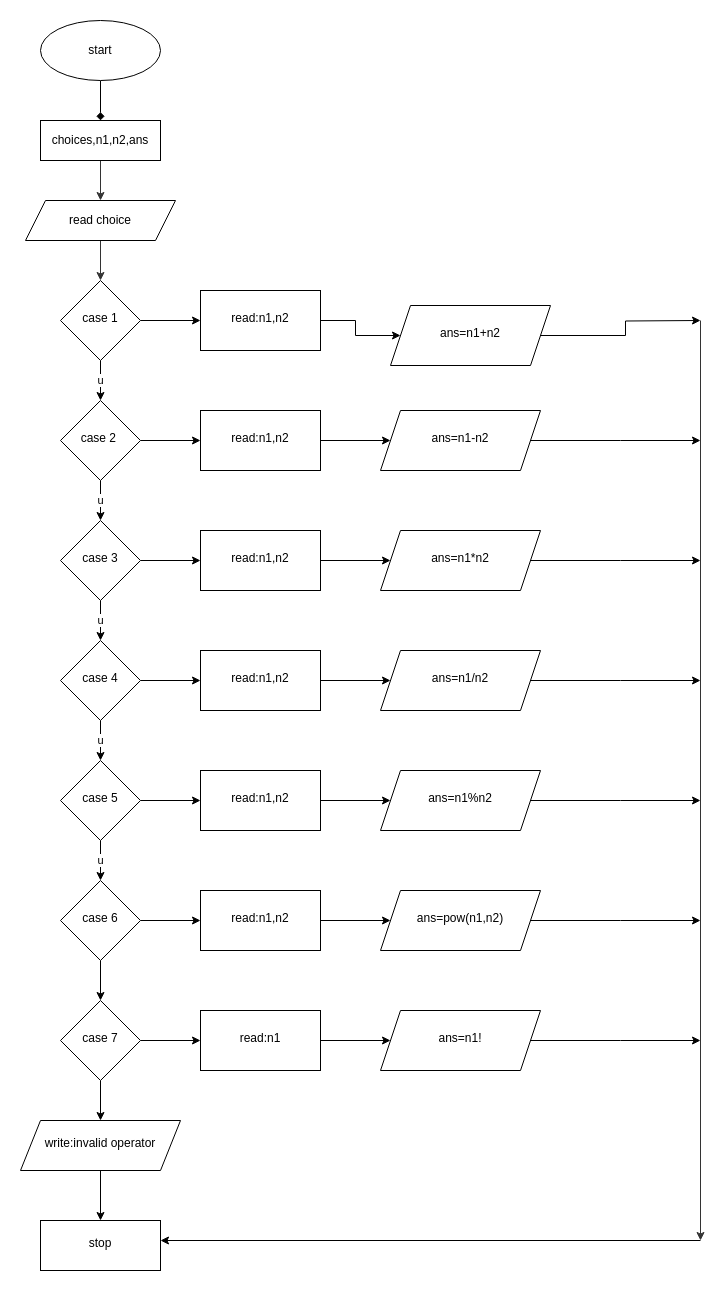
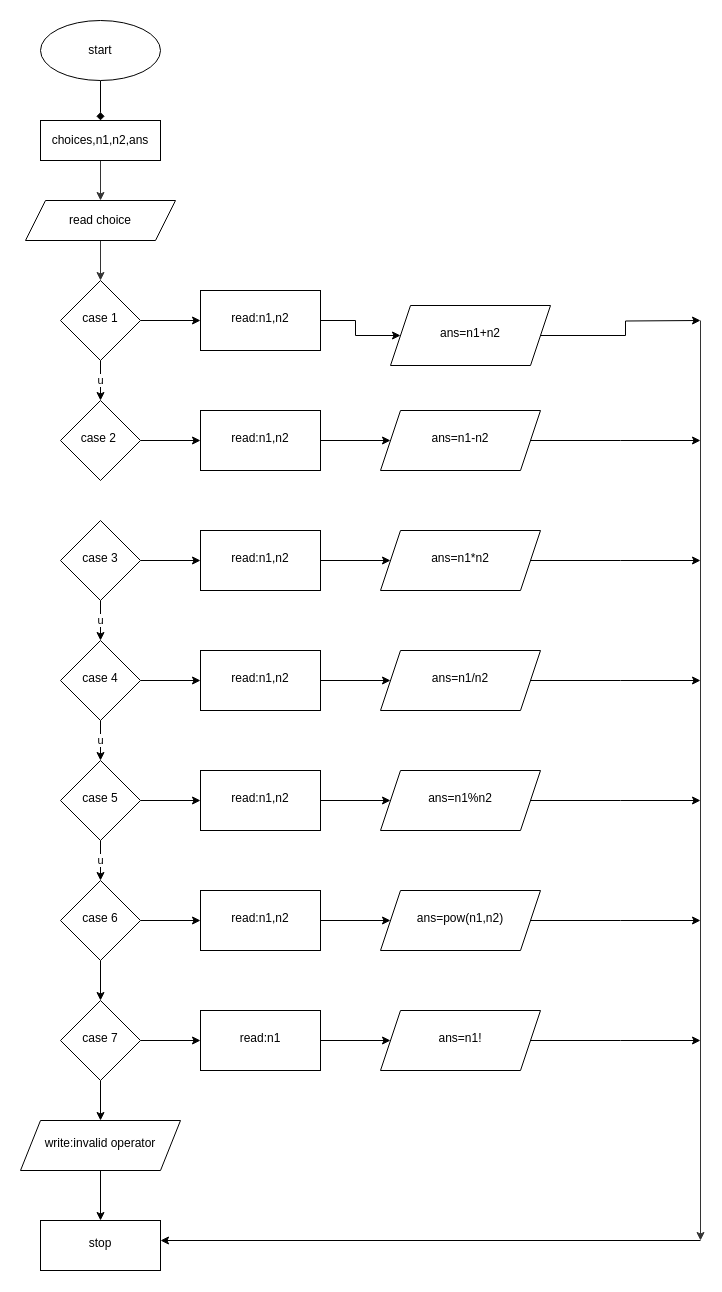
(101, 497) -> none
